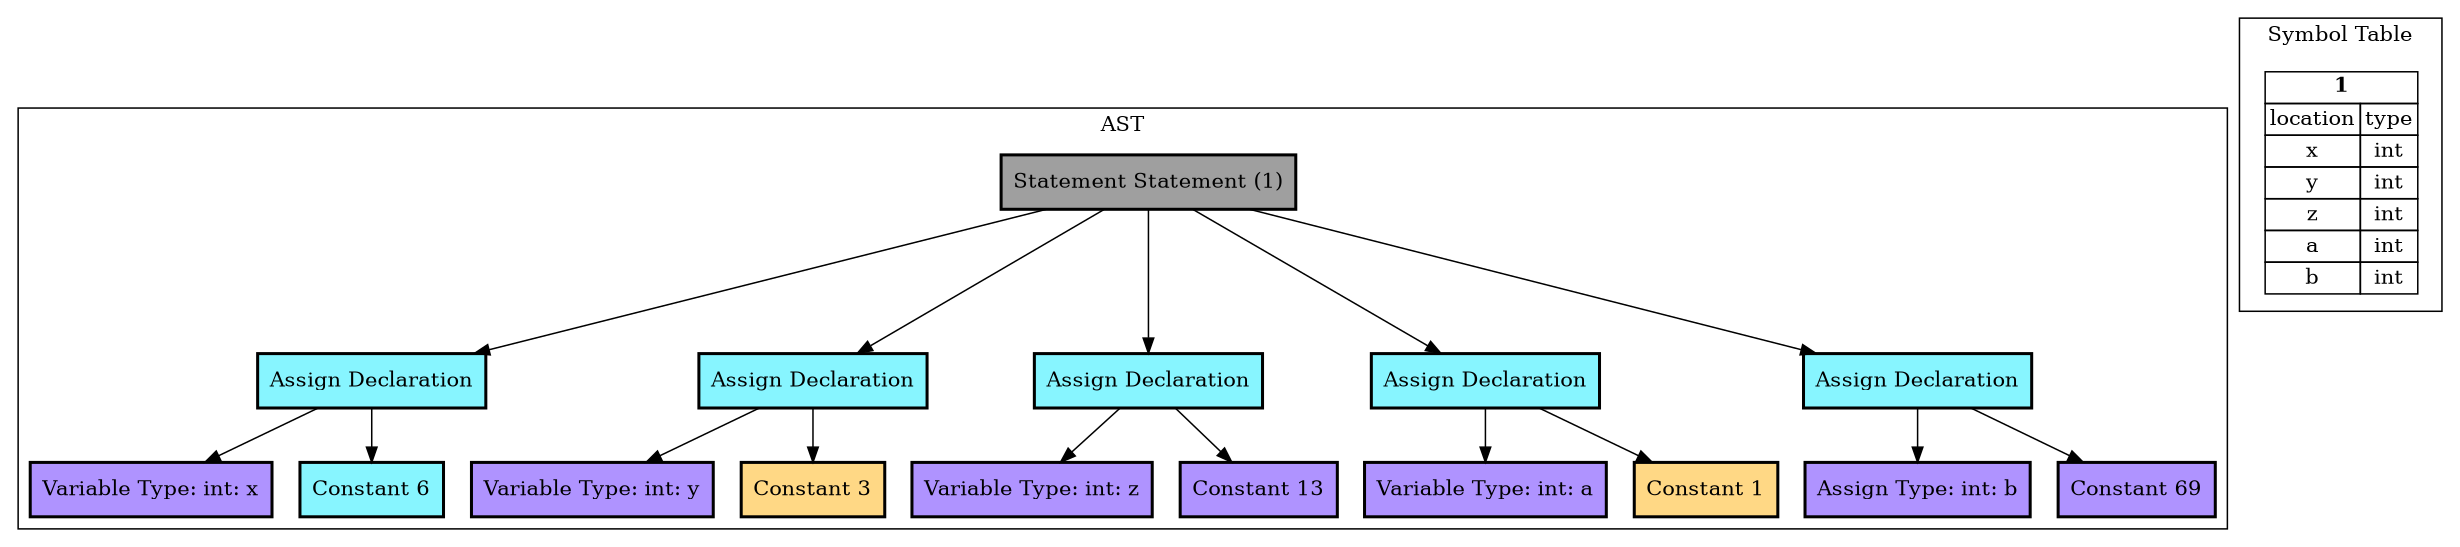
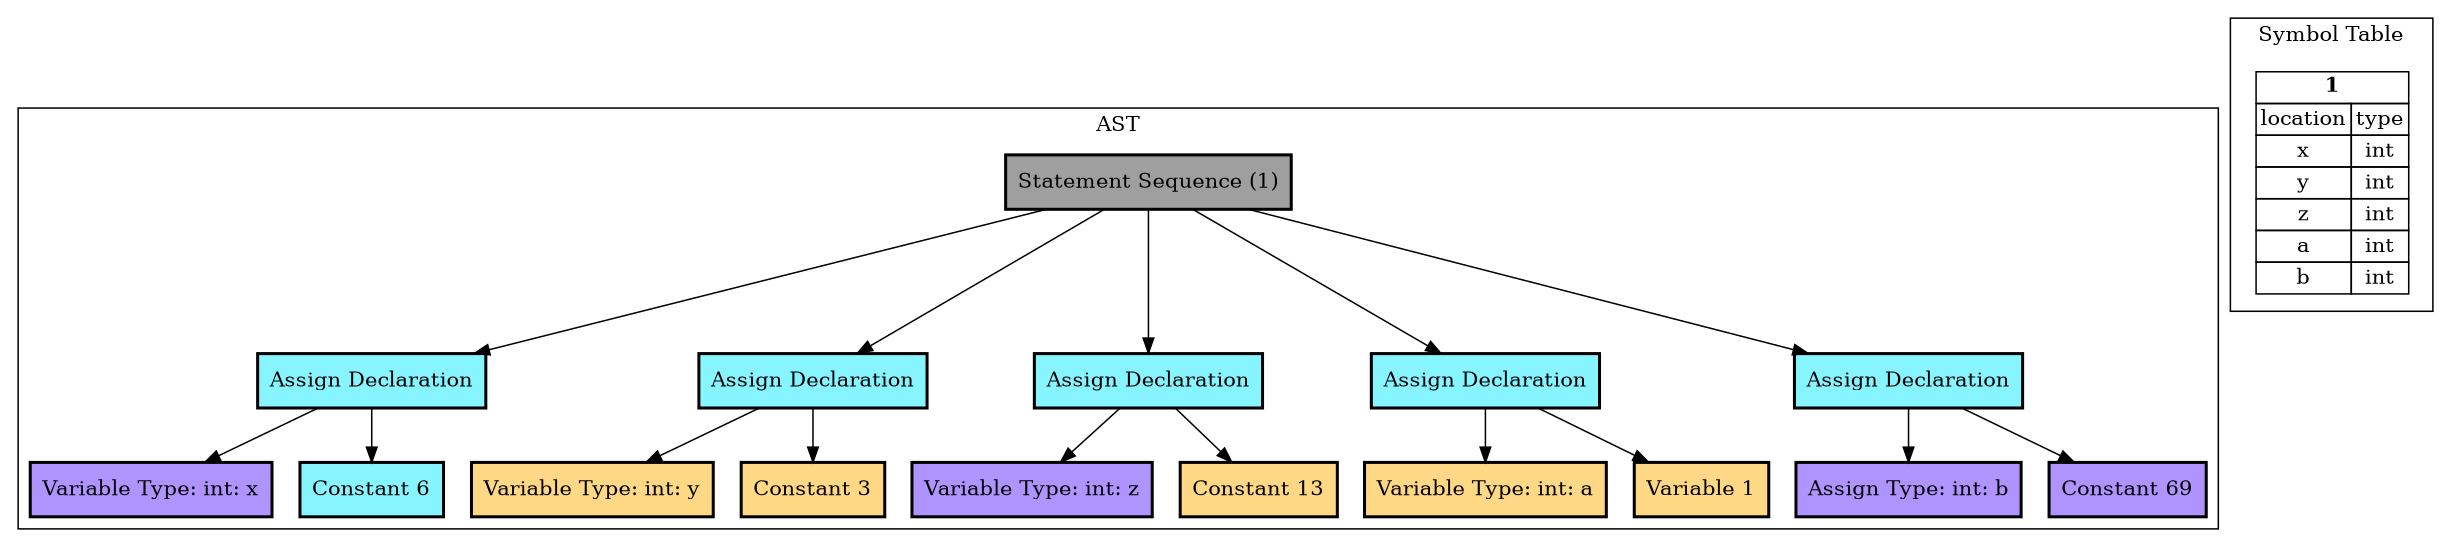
(1148, 182) -> (1148, 182)
(592, 490) -> (592, 490)
(1259, 490) -> (1259, 490)
(1485, 490) -> (1485, 490)
(1706, 490) -> (1702, 490)
